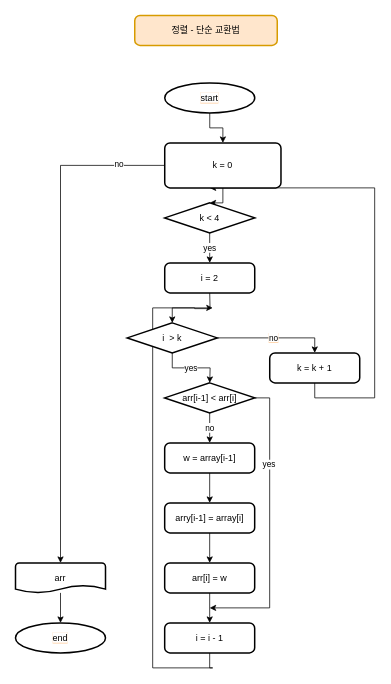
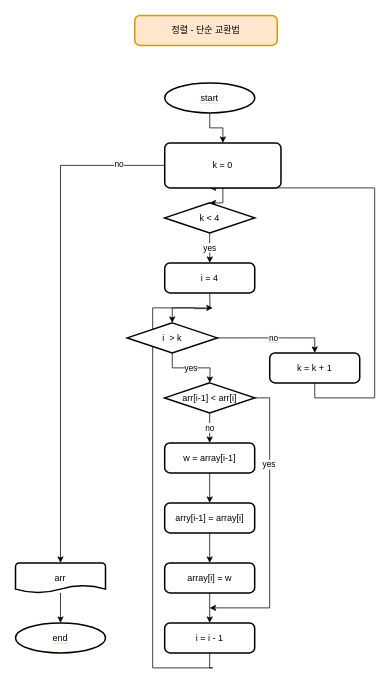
(210, 278) -> (210, 278)
(210, 578) -> (210, 578)
